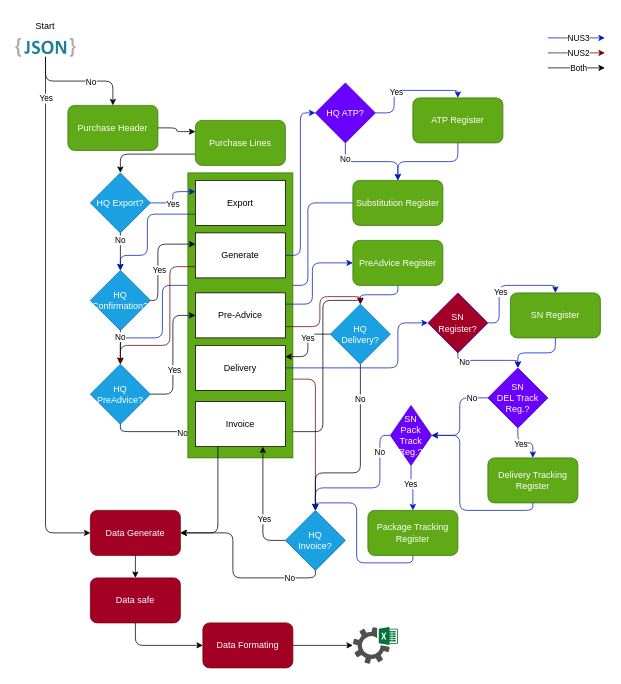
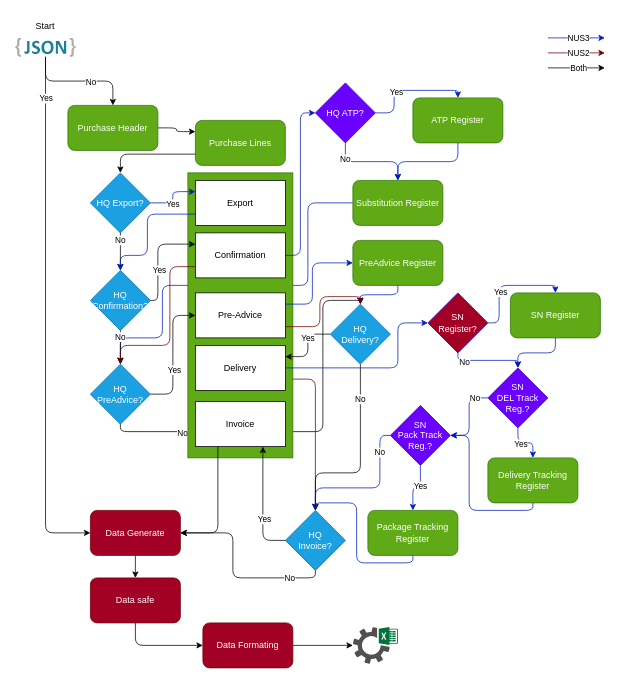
(240, 255) -> (240, 255)
(411, 435) -> (420, 435)
